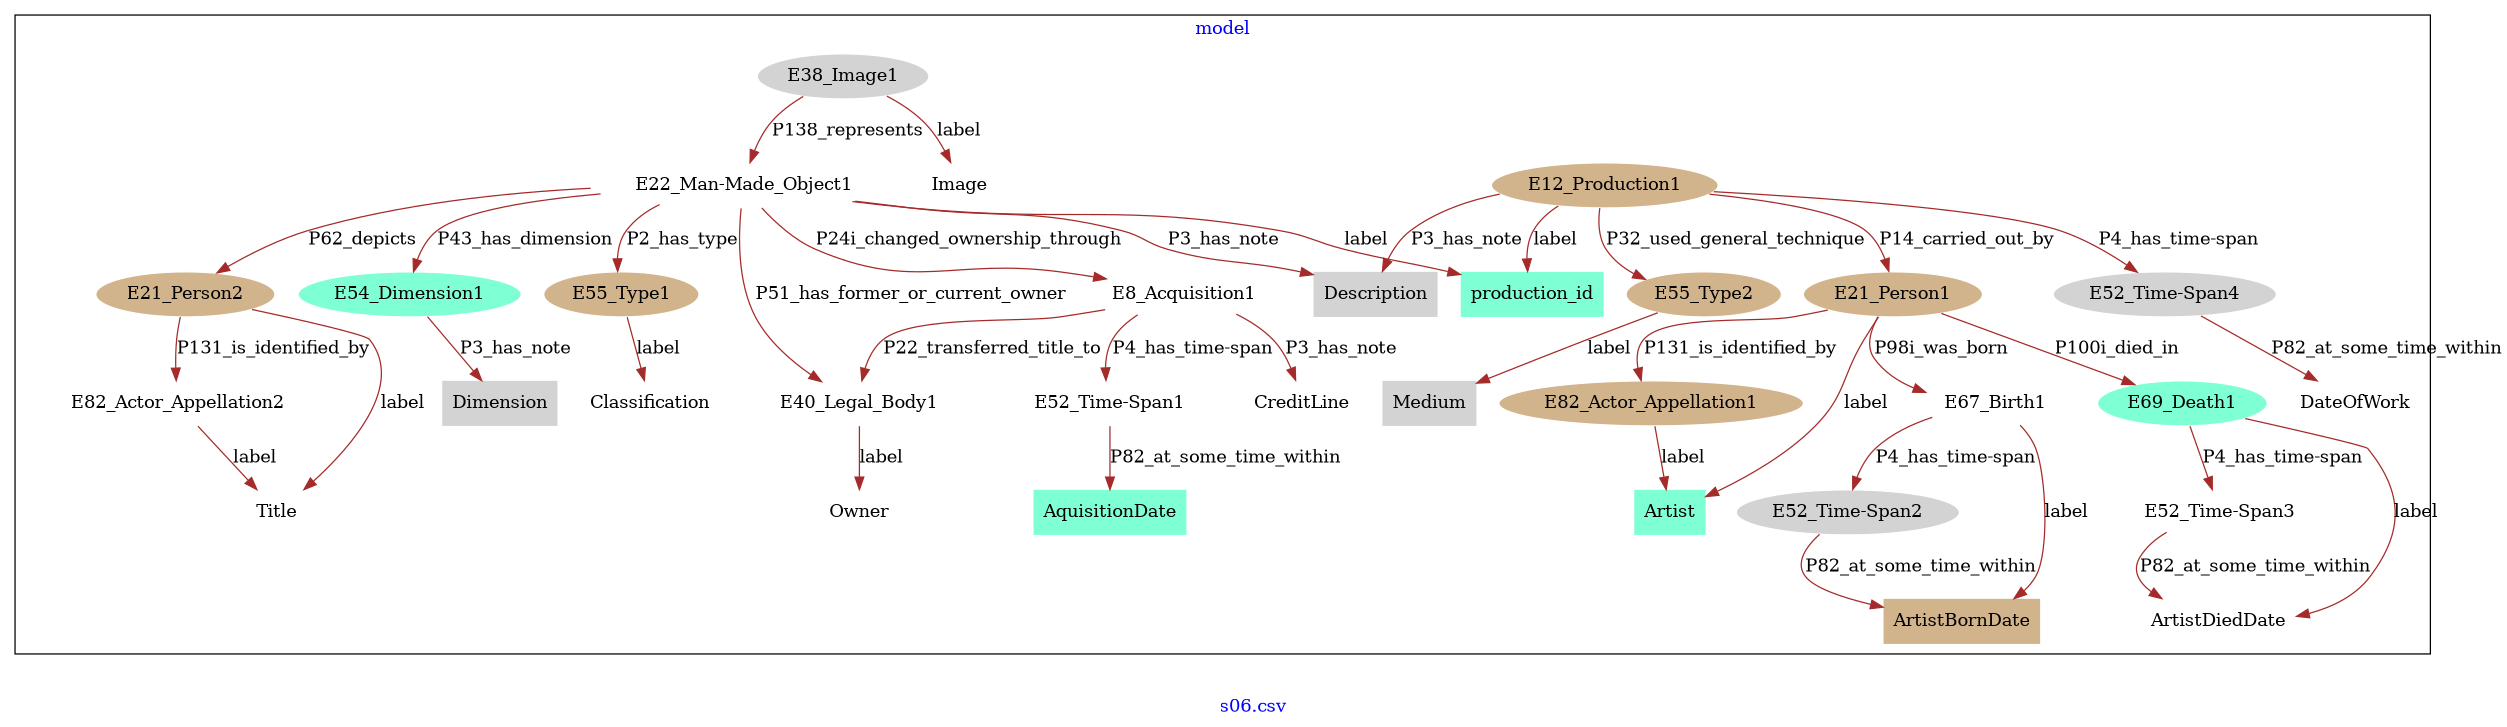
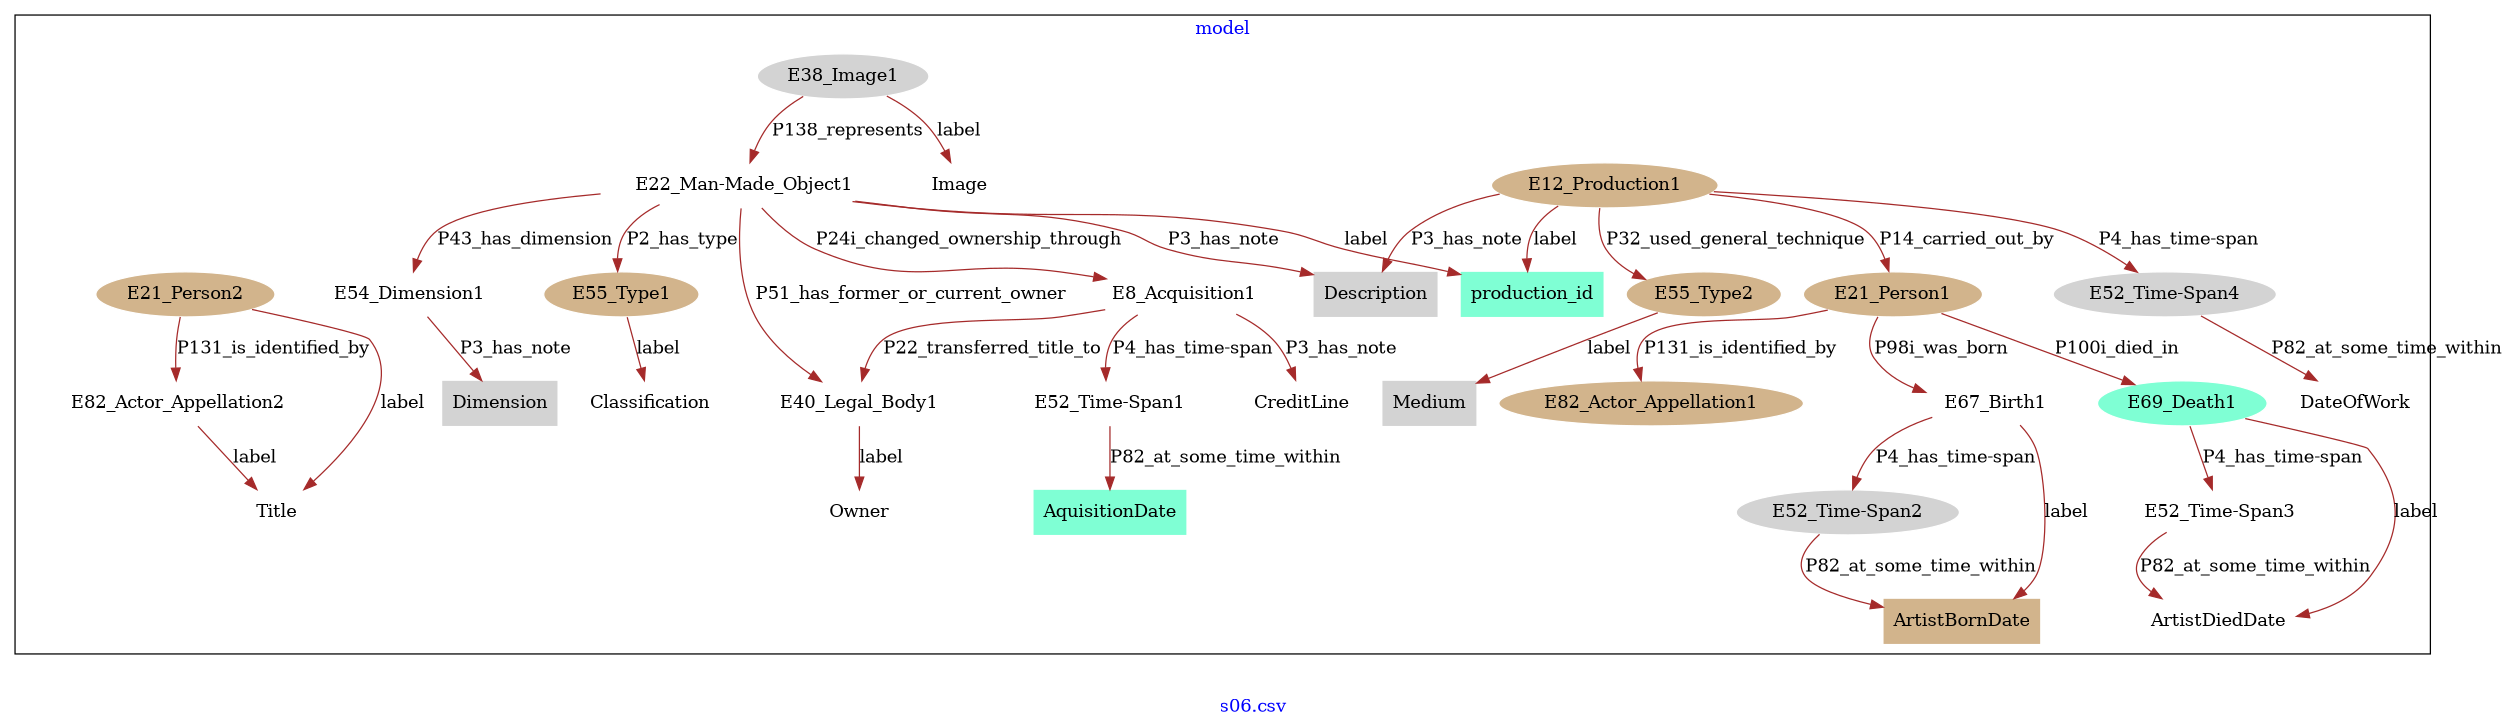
(405, 208) -> none
(410, 294) -> (410, 294)
(1670, 512) -> none
